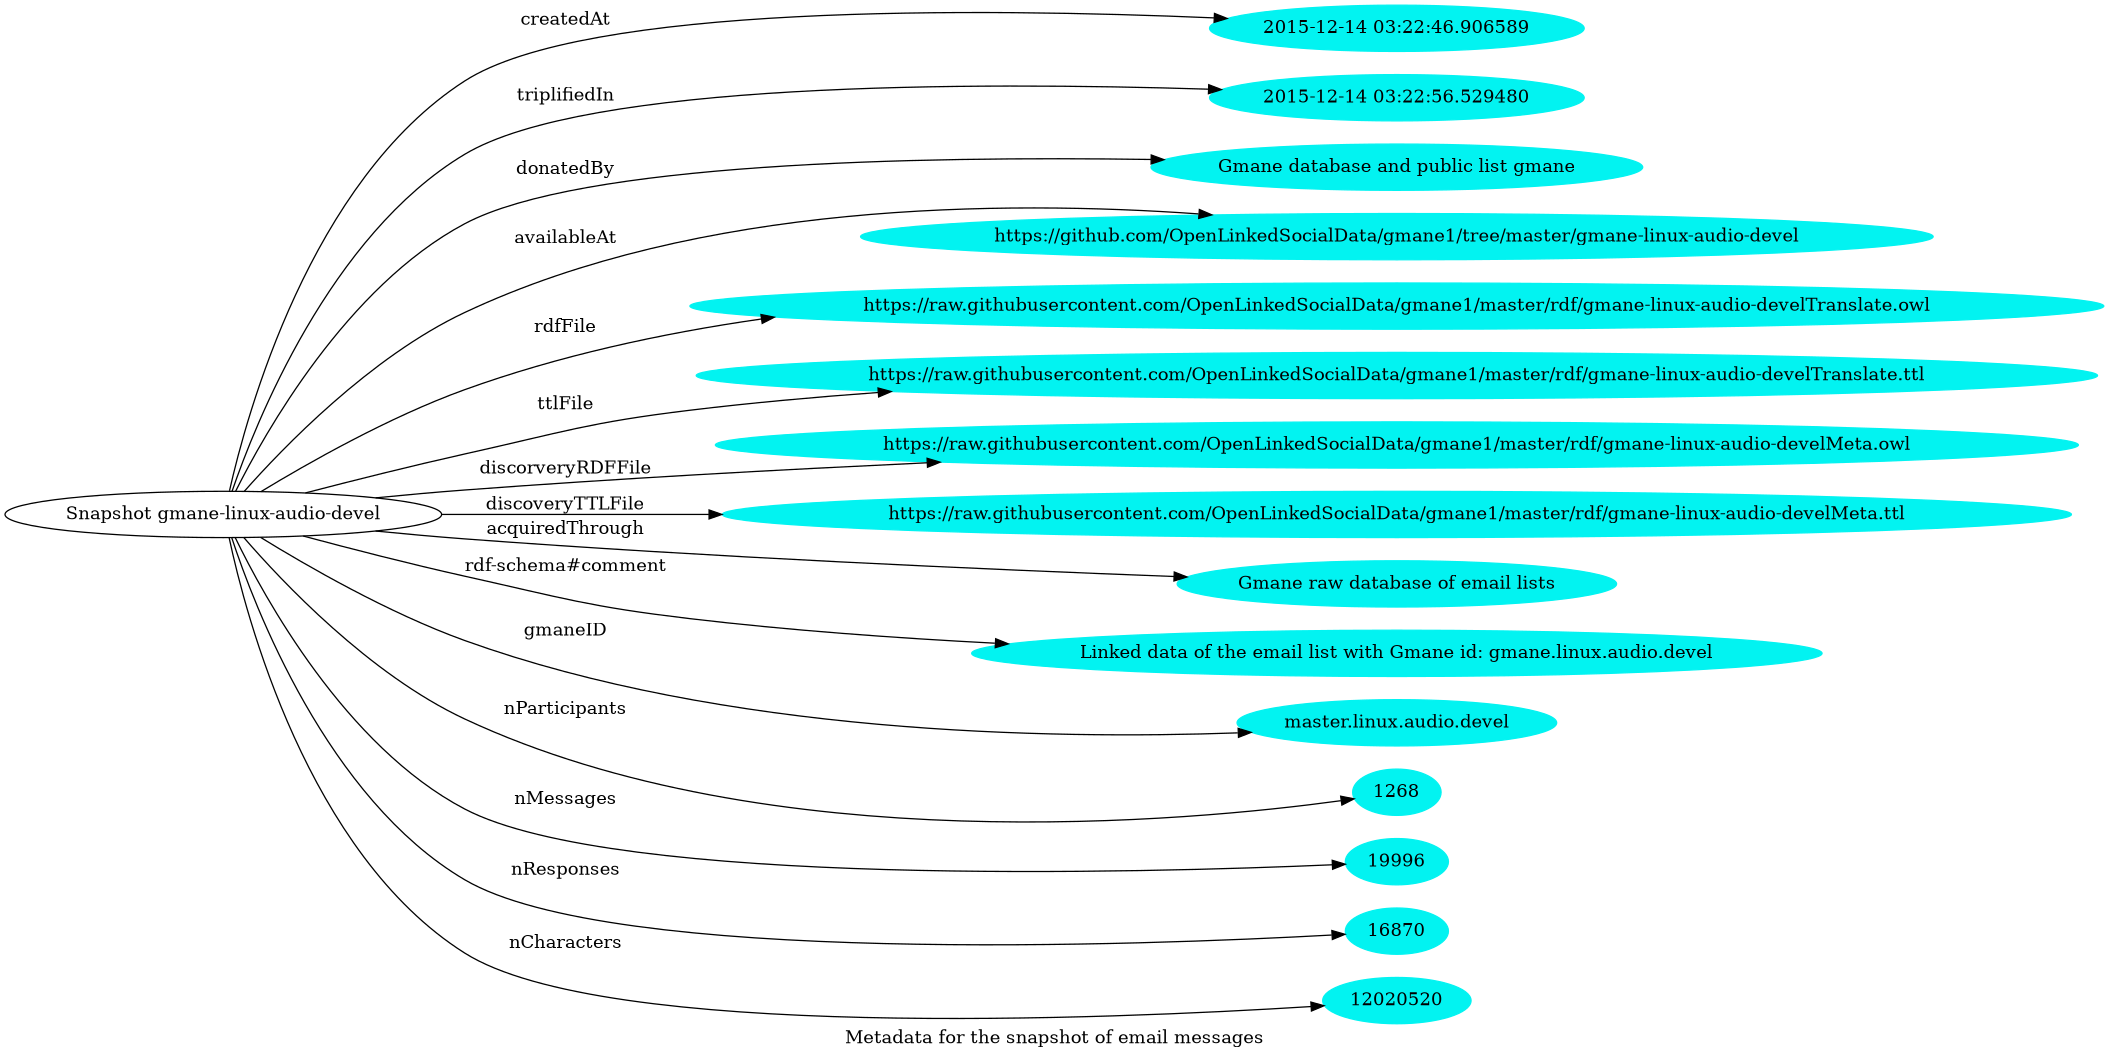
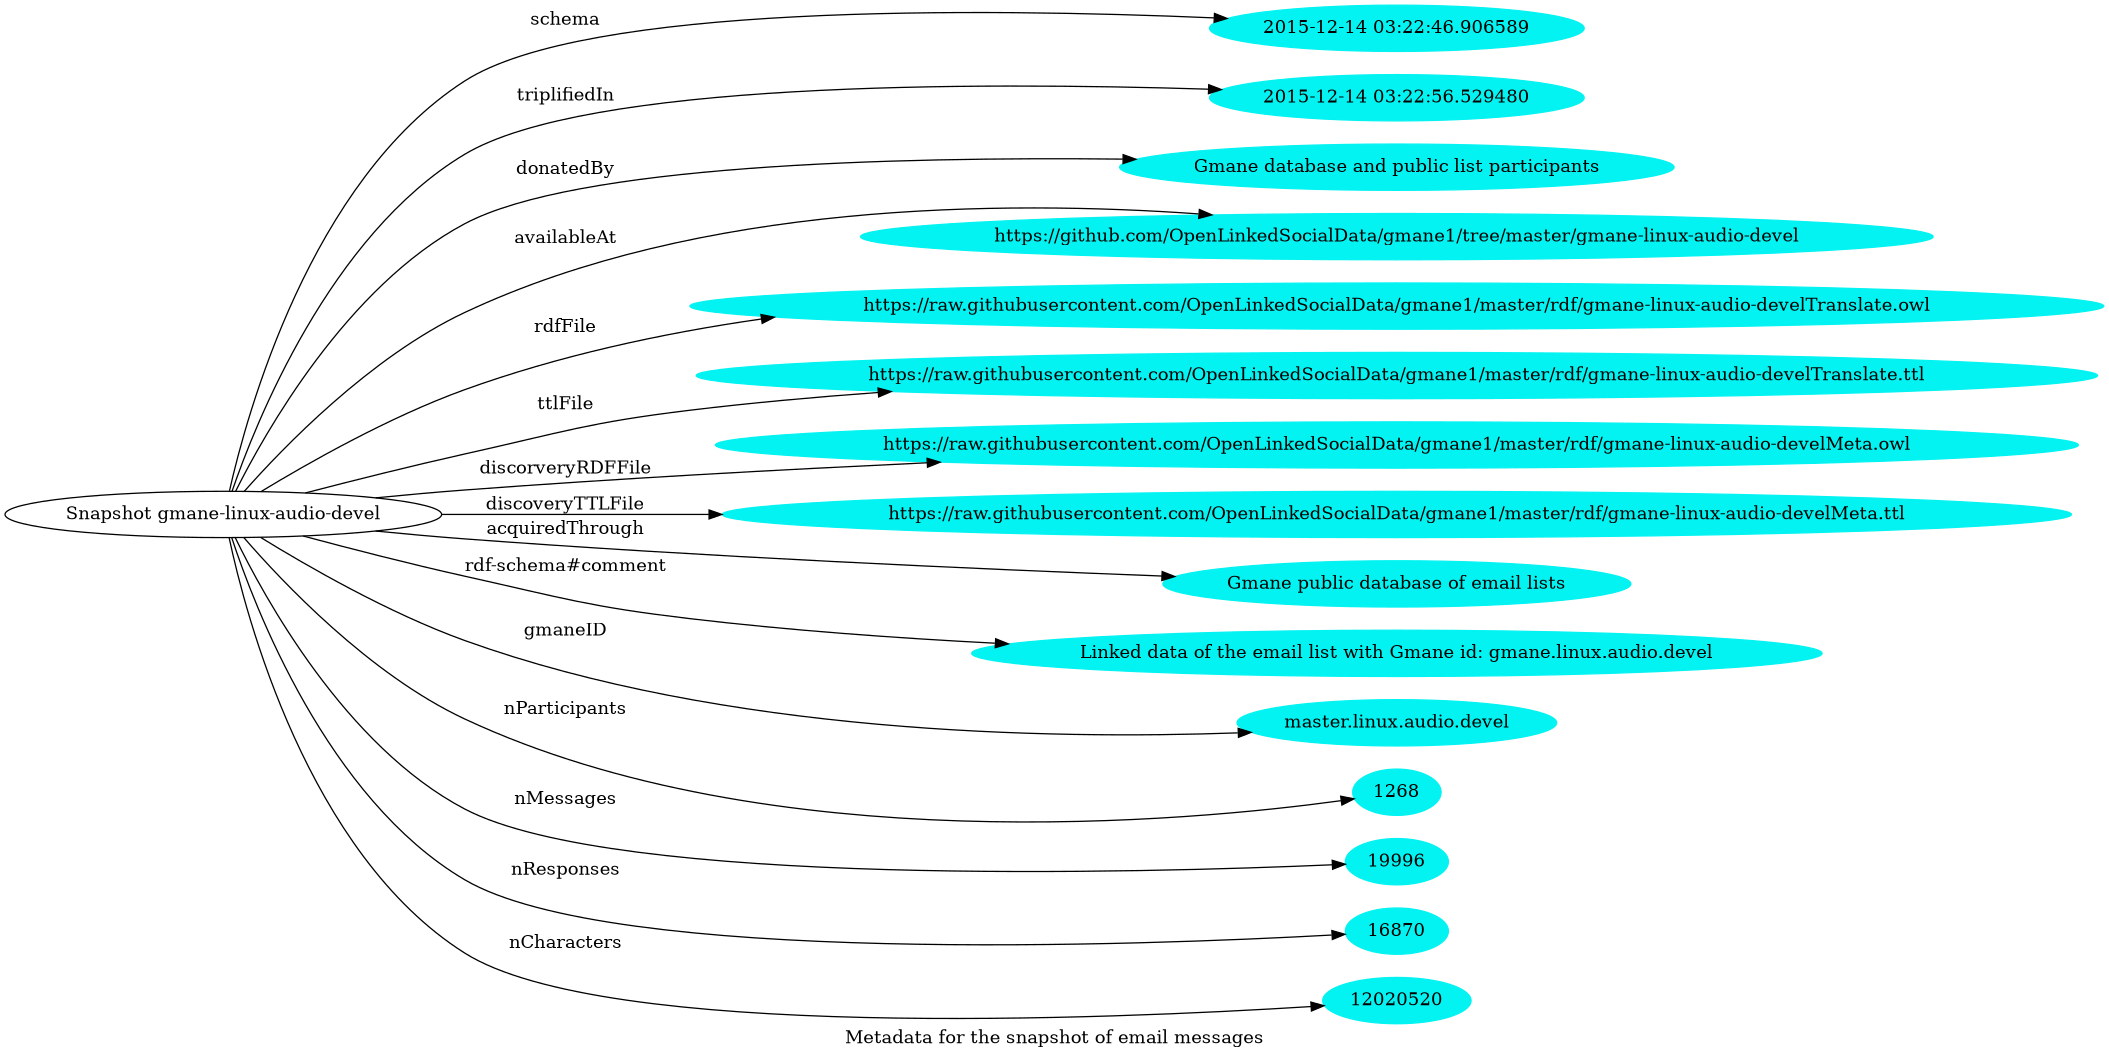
(566, 20) -> (566, 20)
(1397, 167) -> (1397, 167)
(1397, 584) -> (1397, 584)
